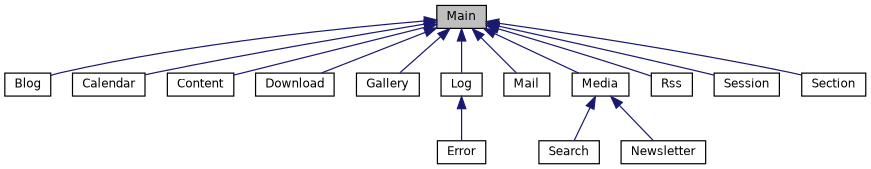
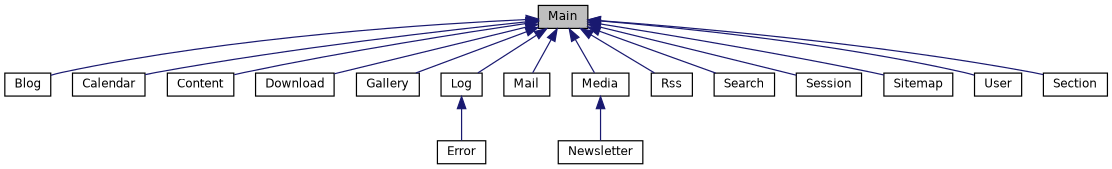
none -> (918, 85)
none -> (998, 85)
(582, 124) -> (658, 52)
